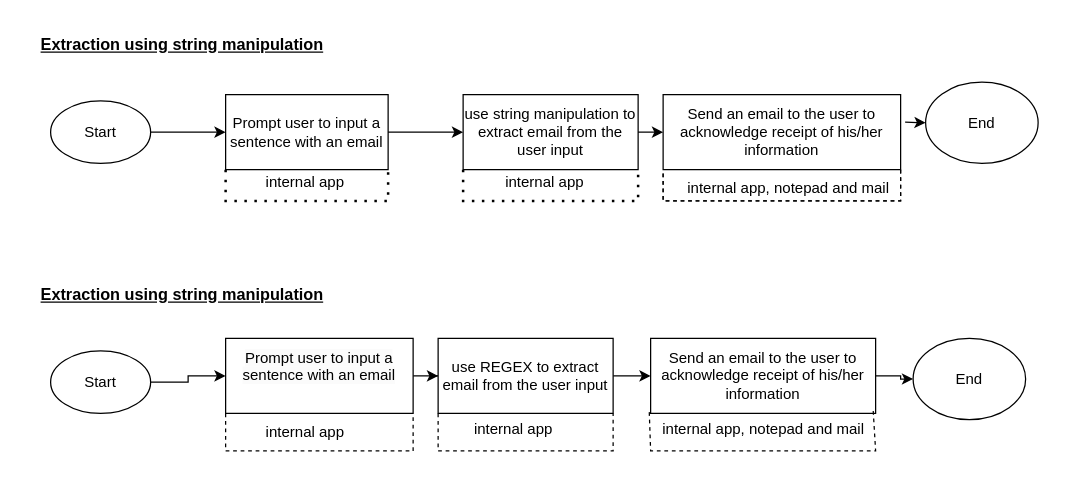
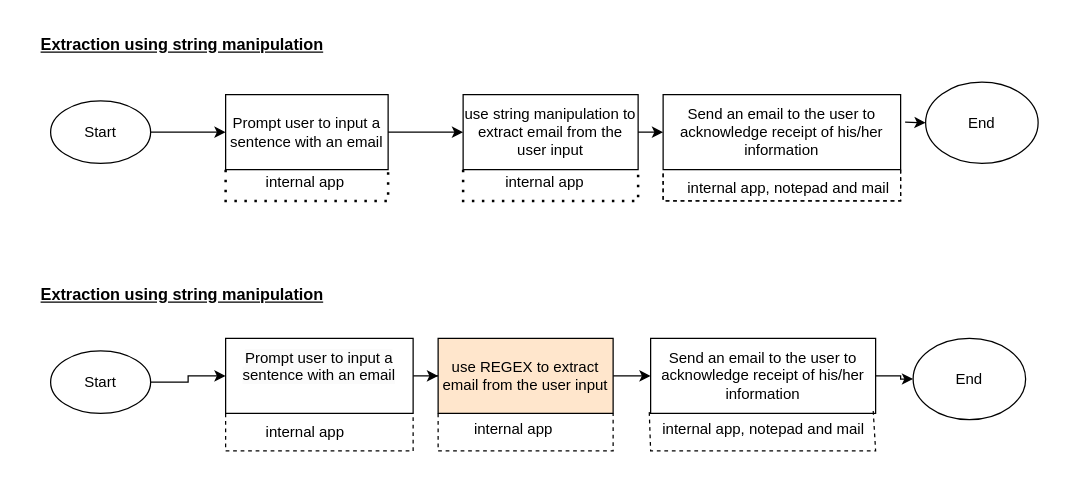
(526, 376) -> (526, 376)
